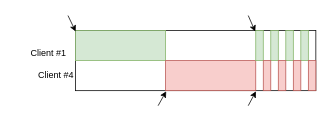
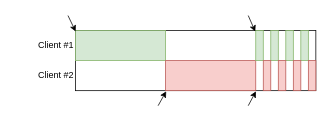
(38, 53) -> (45, 45)
(55, 75) -> (55, 75)
